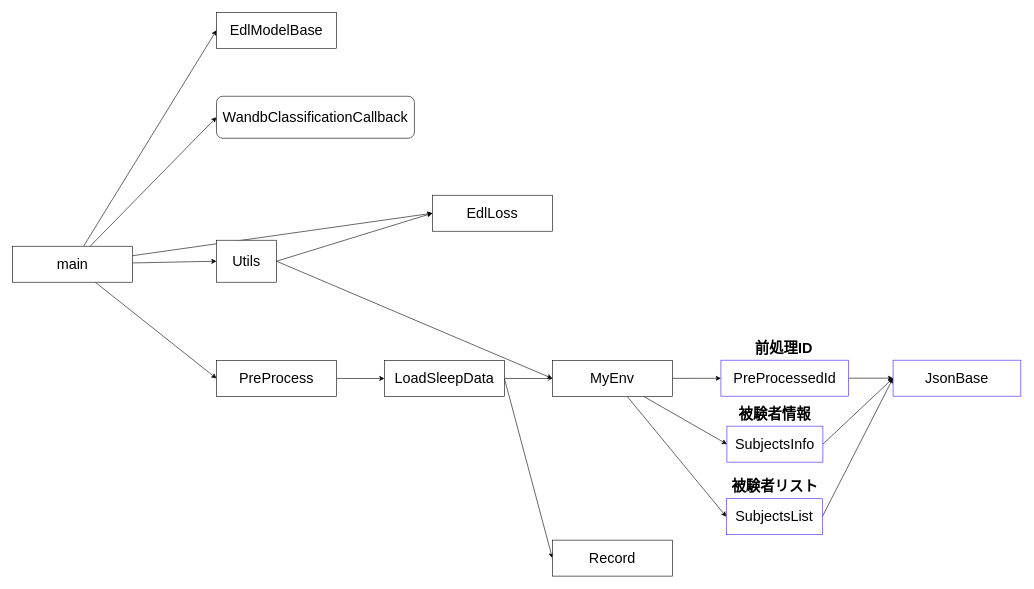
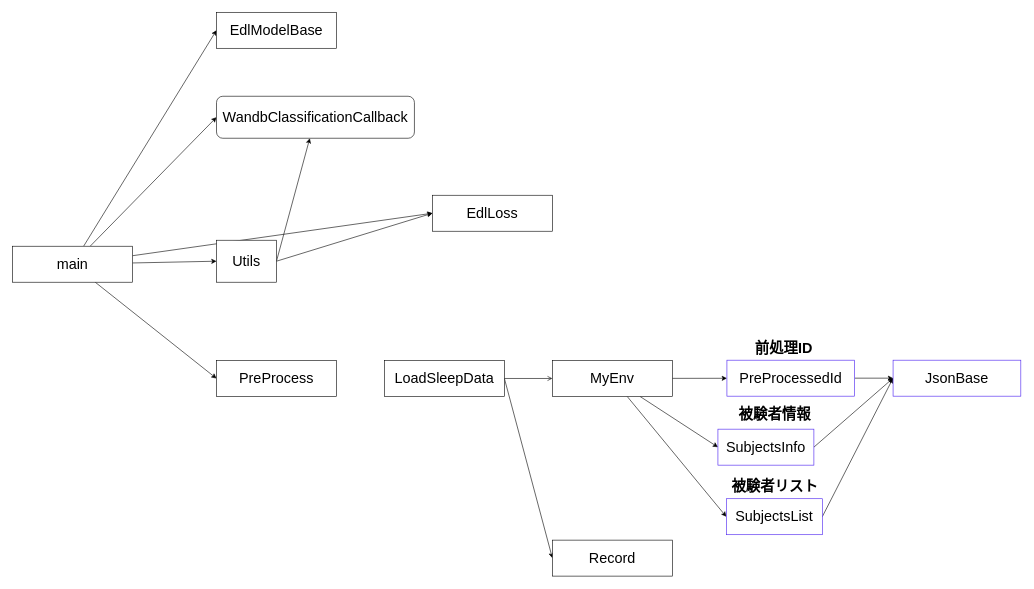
(412, 319) -> (293, 201)
(785, 378) -> (791, 378)
(358, 379) -> none
(775, 444) -> (766, 447)
